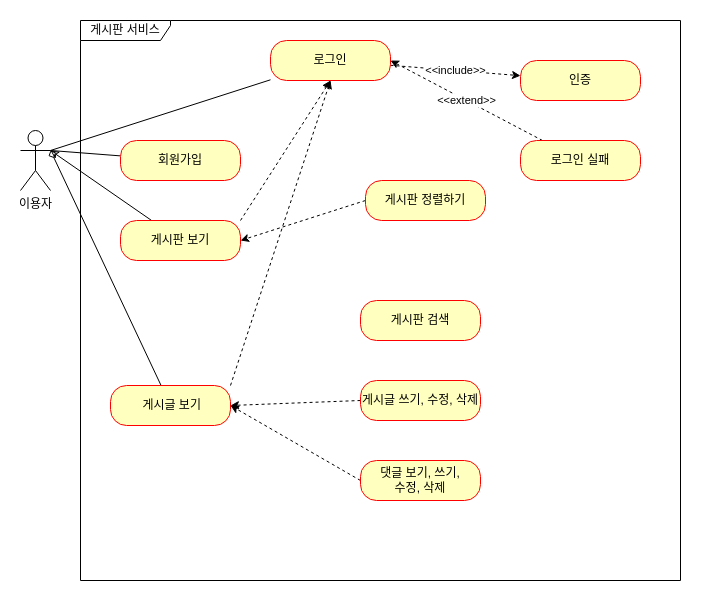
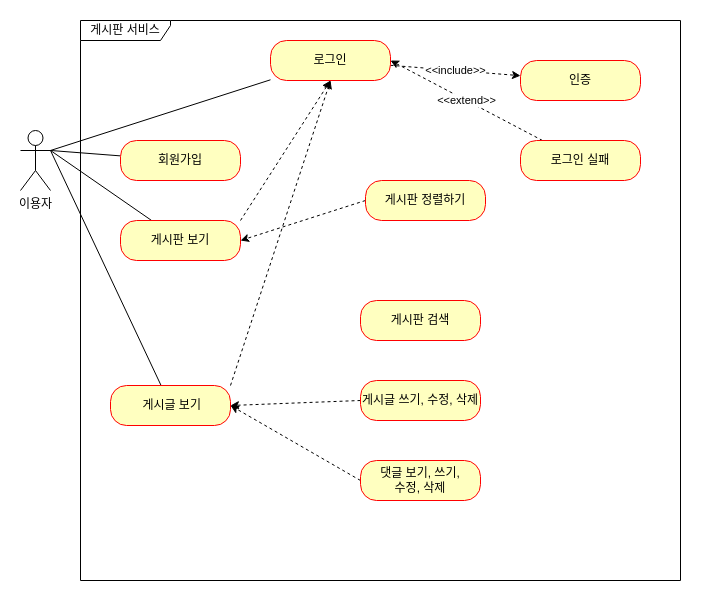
(57, 155) -> (55, 154)
(54, 158) -> (53, 157)
